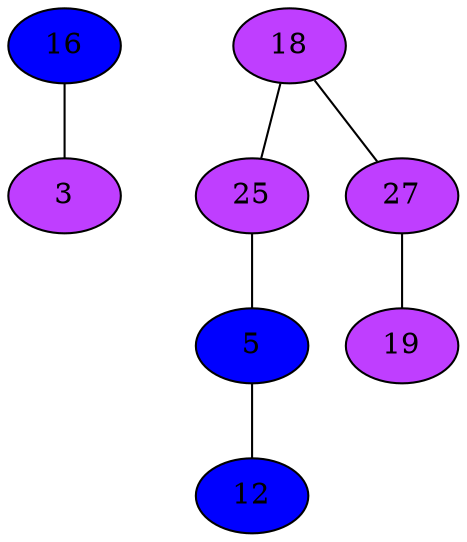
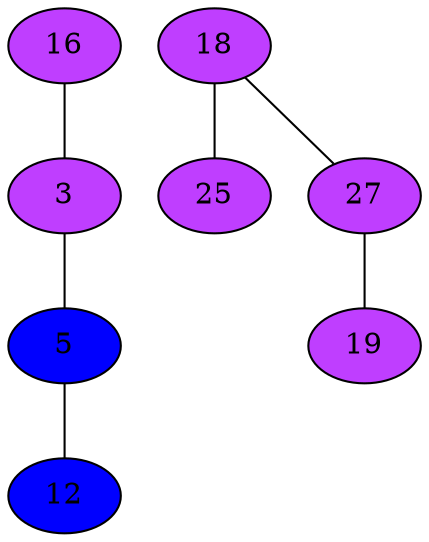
(65, 46) -> (65, 46)
(252, 271) -> (65, 271)
